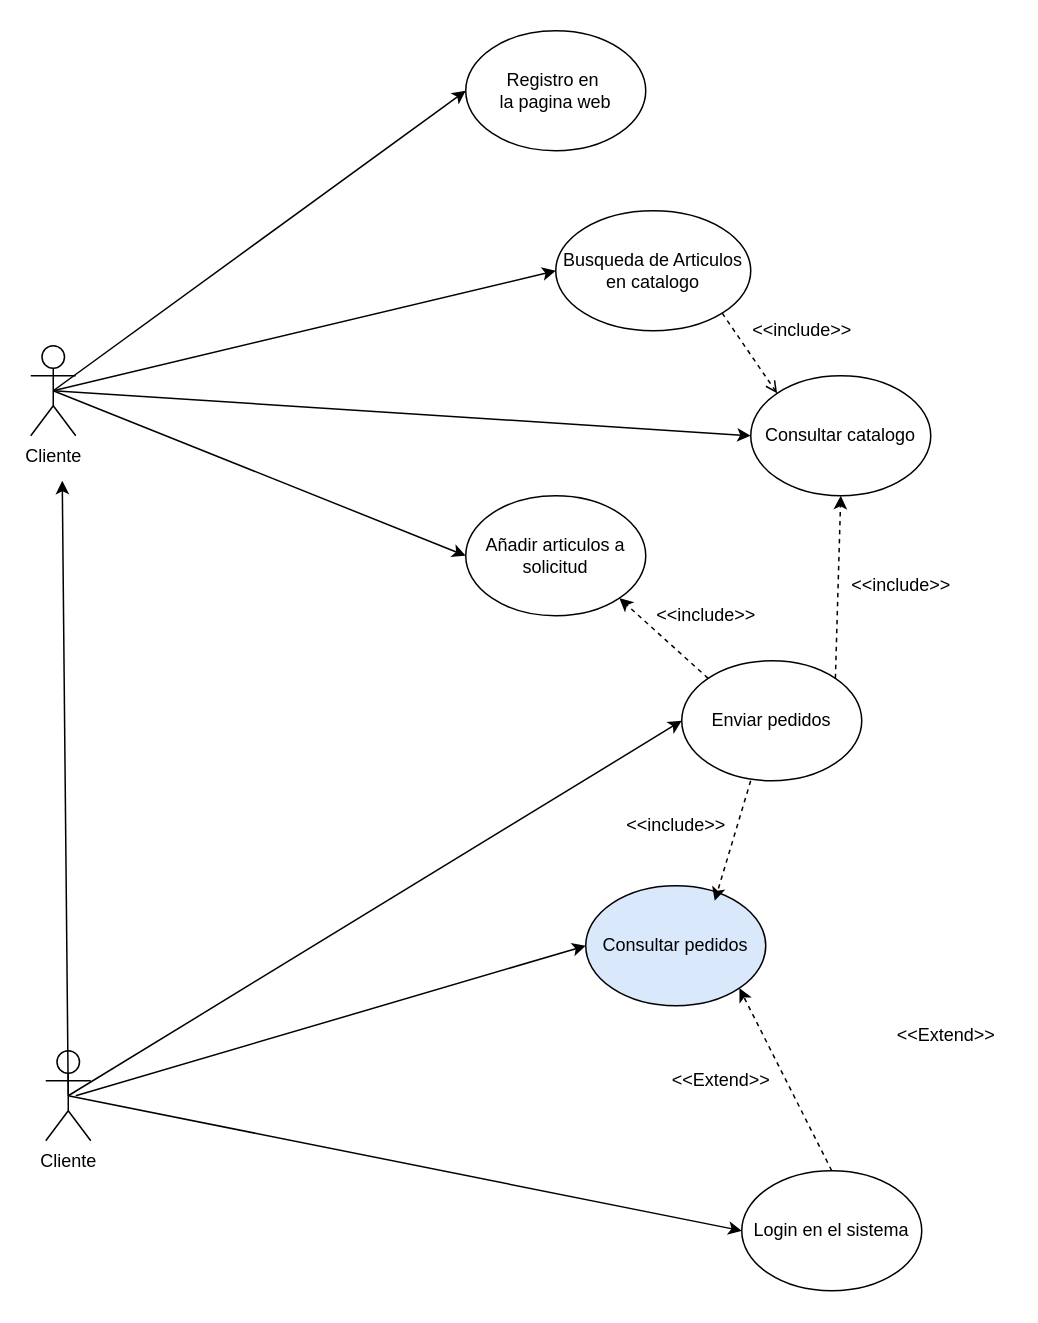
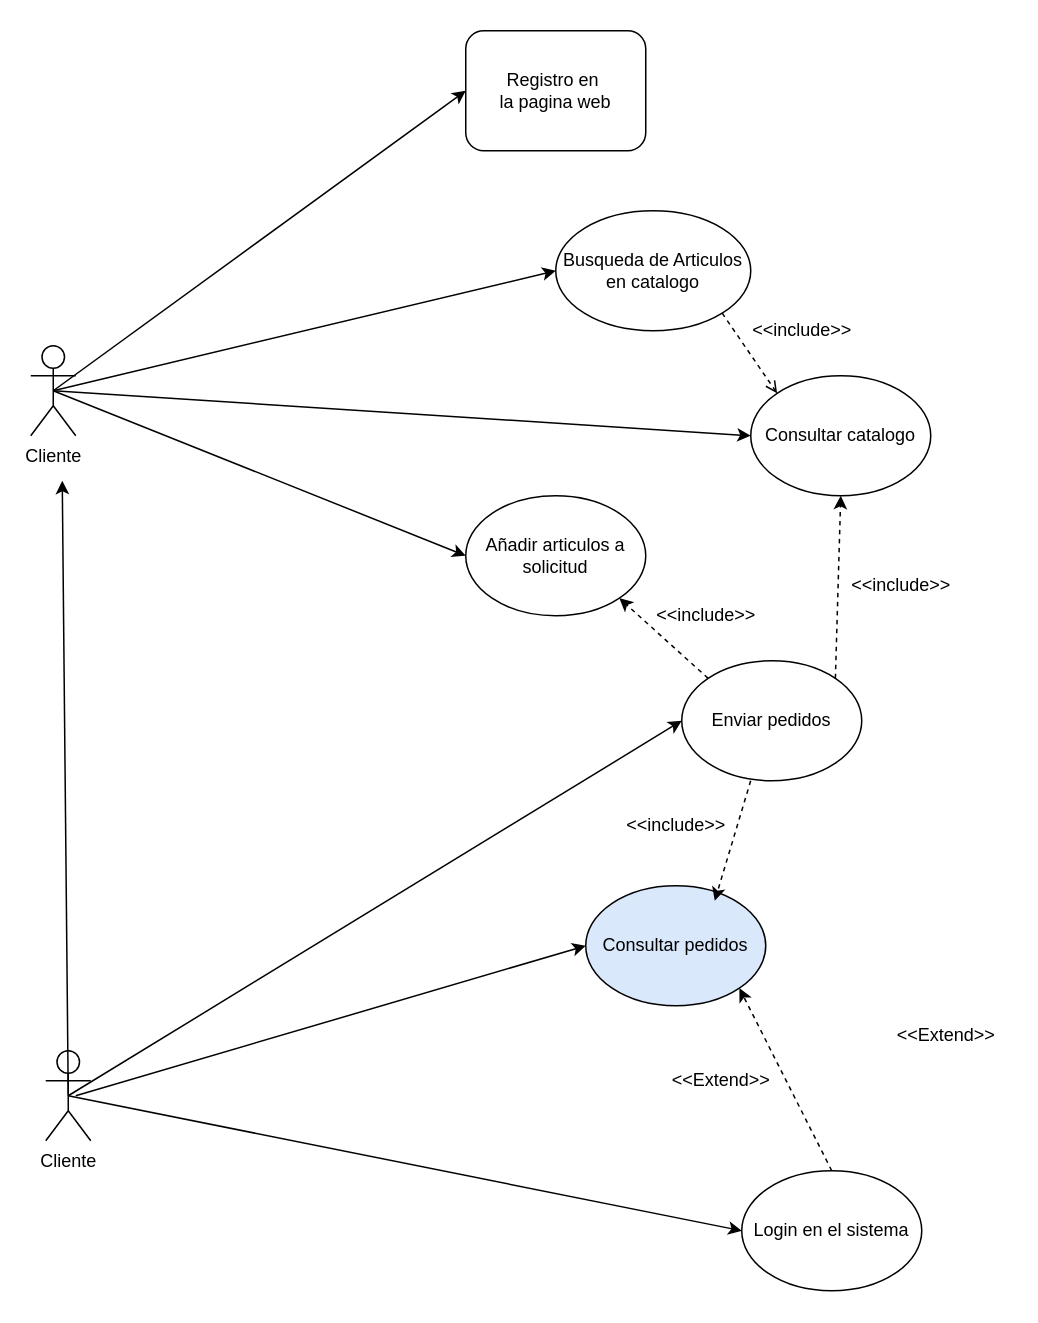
(556, 91) -> (556, 91)
